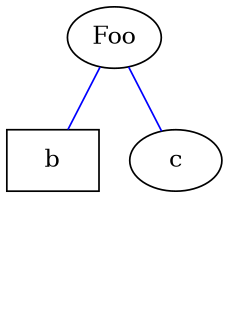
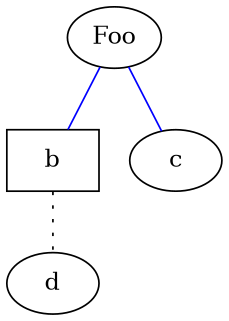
none -> (53, 283)
